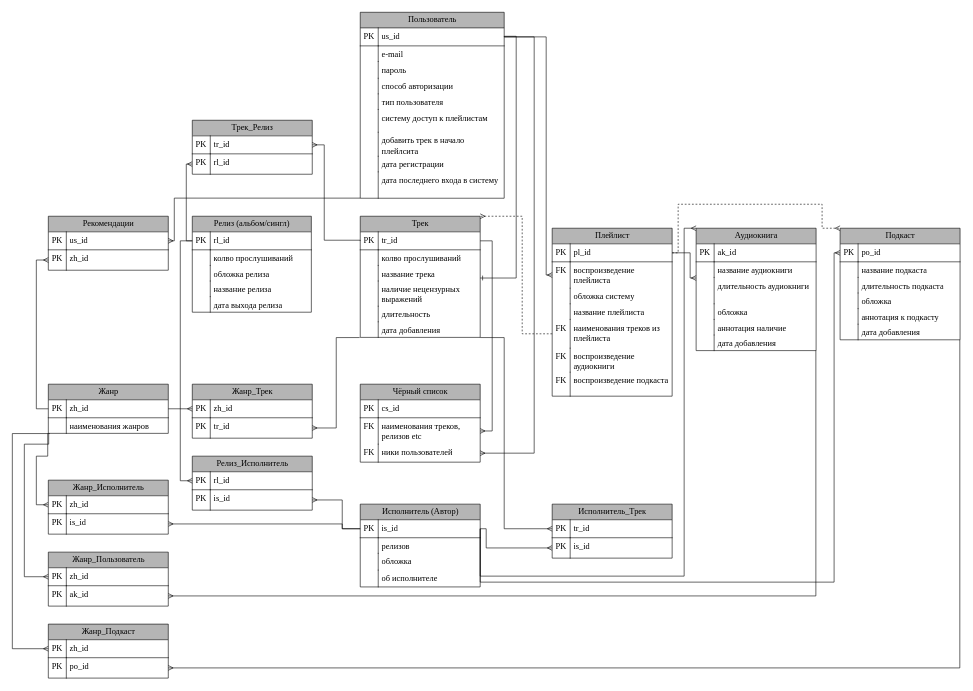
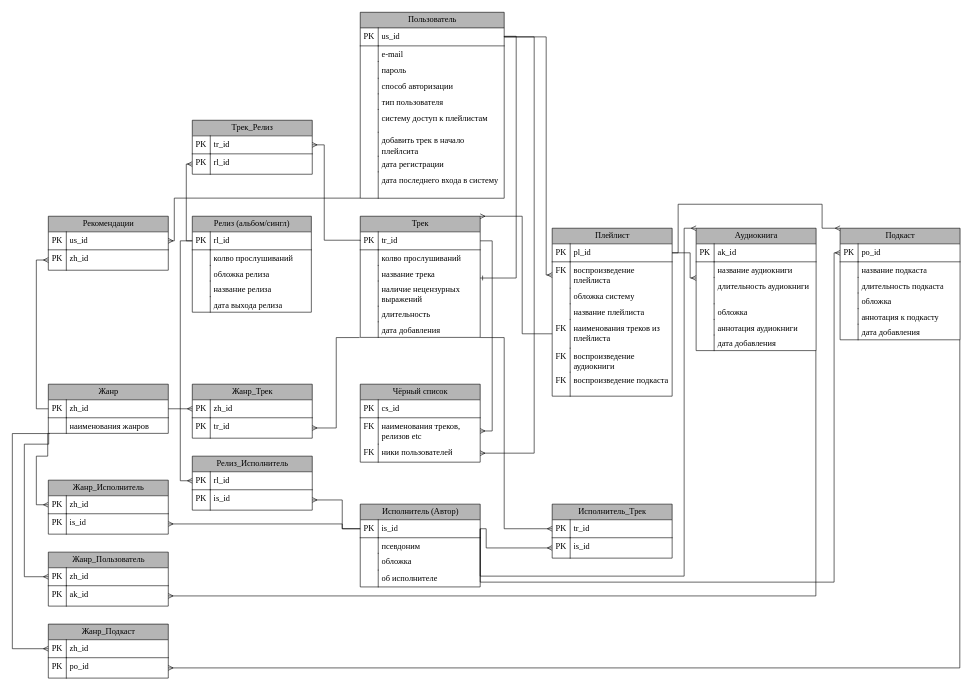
(748, 204) -> (748, 204)
(522, 270) -> (522, 270)
(757, 329) -> (764, 329)
(398, 547) -> (403, 547)
